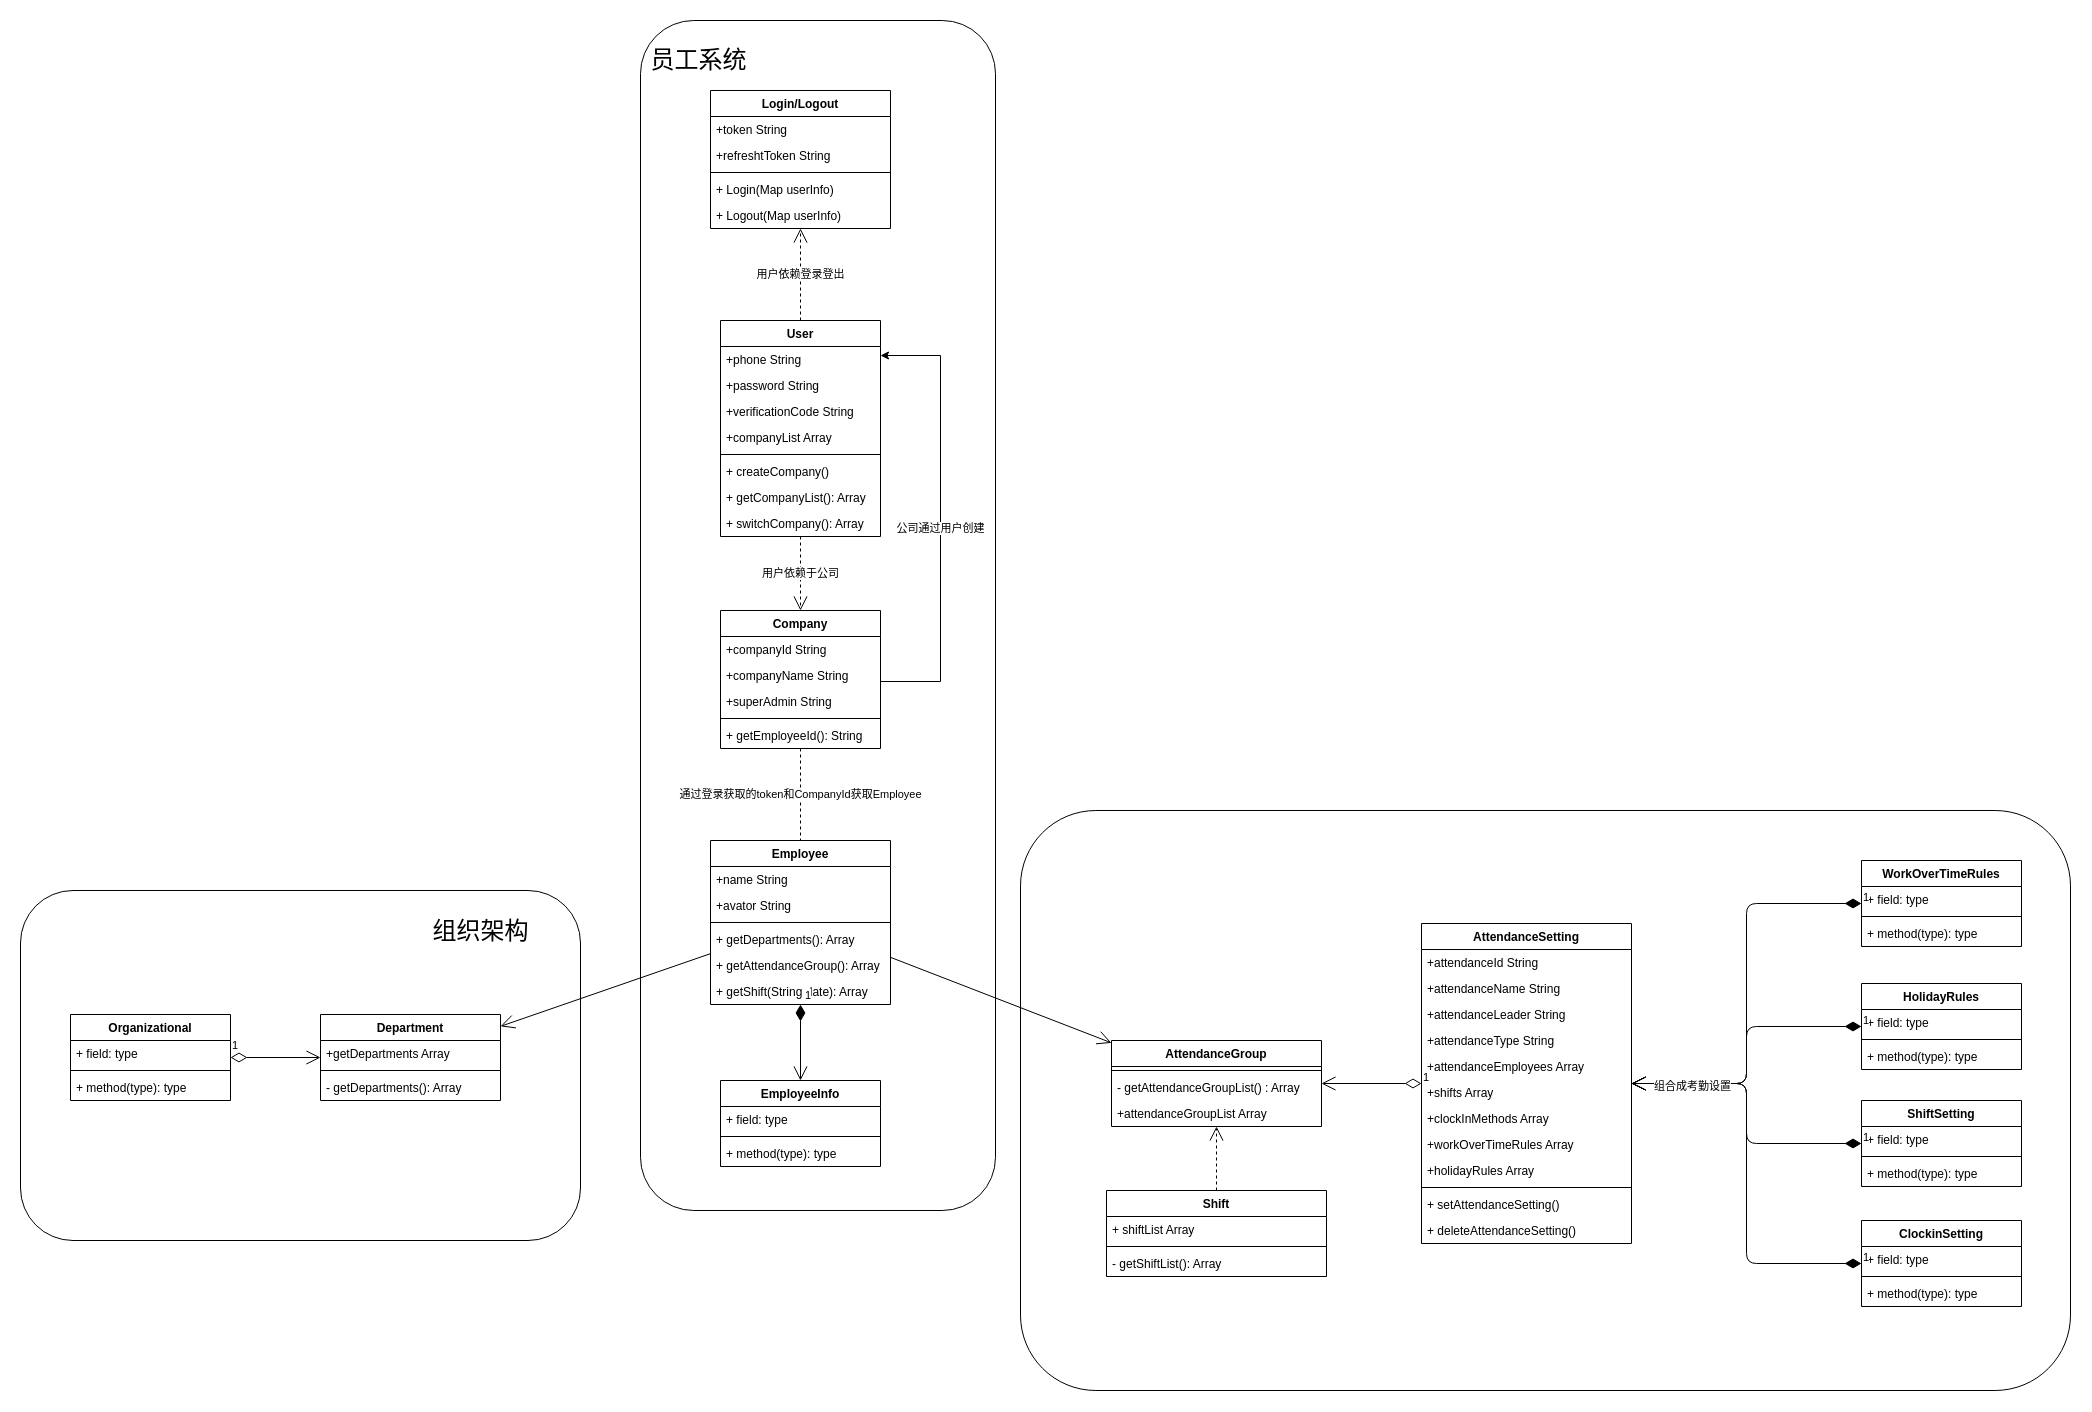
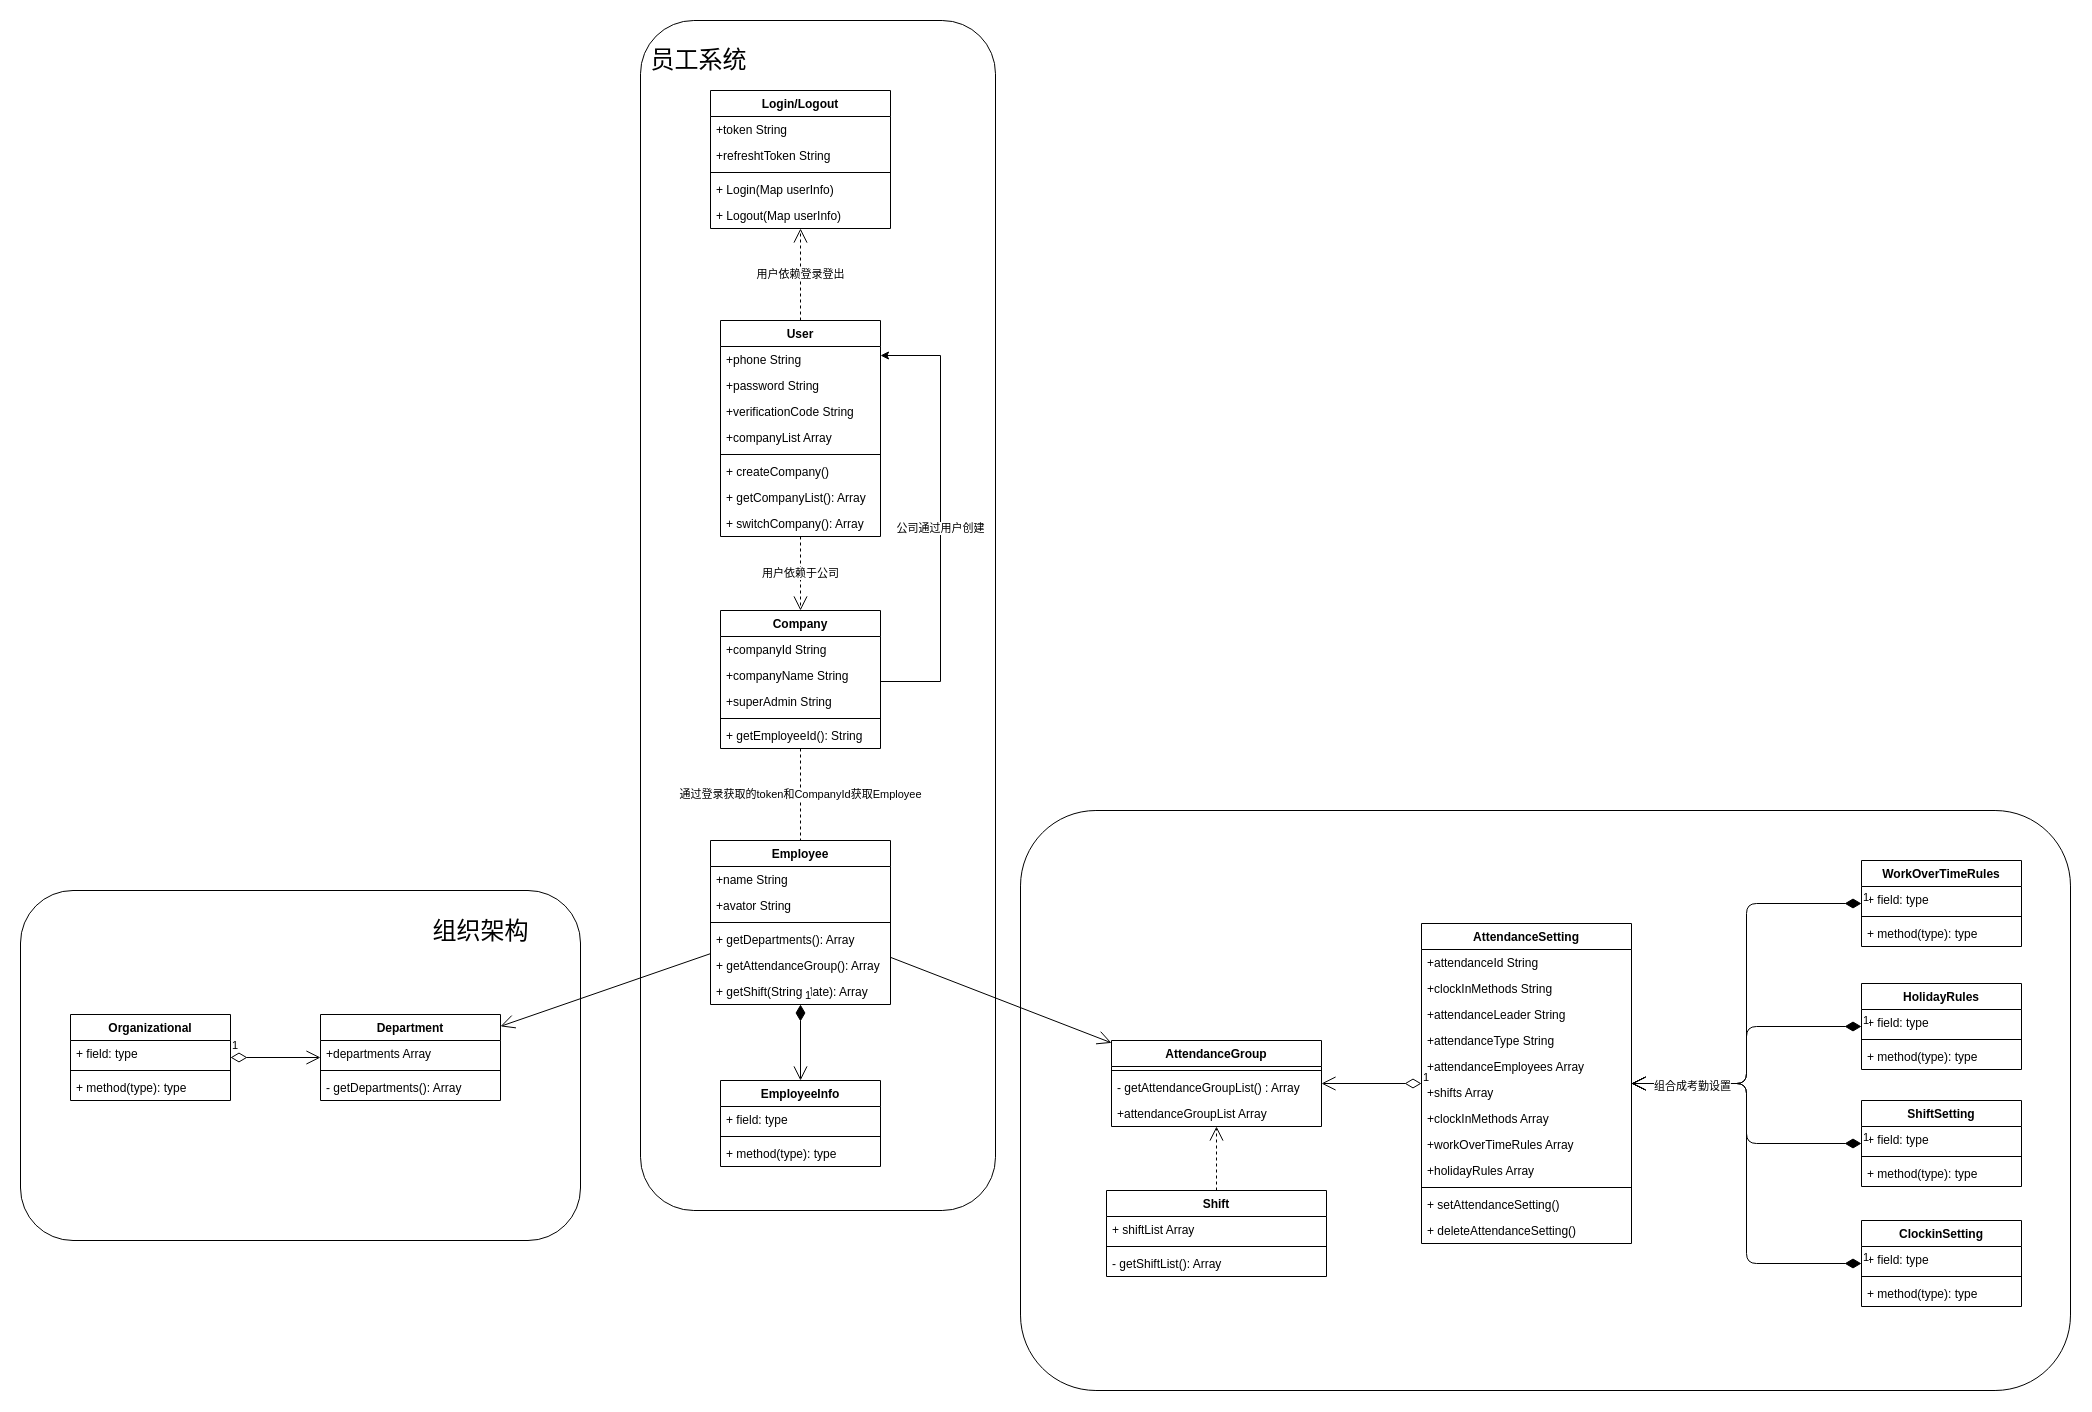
(1498, 989) -> (1496, 989)
(395, 1054) -> (385, 1054)
